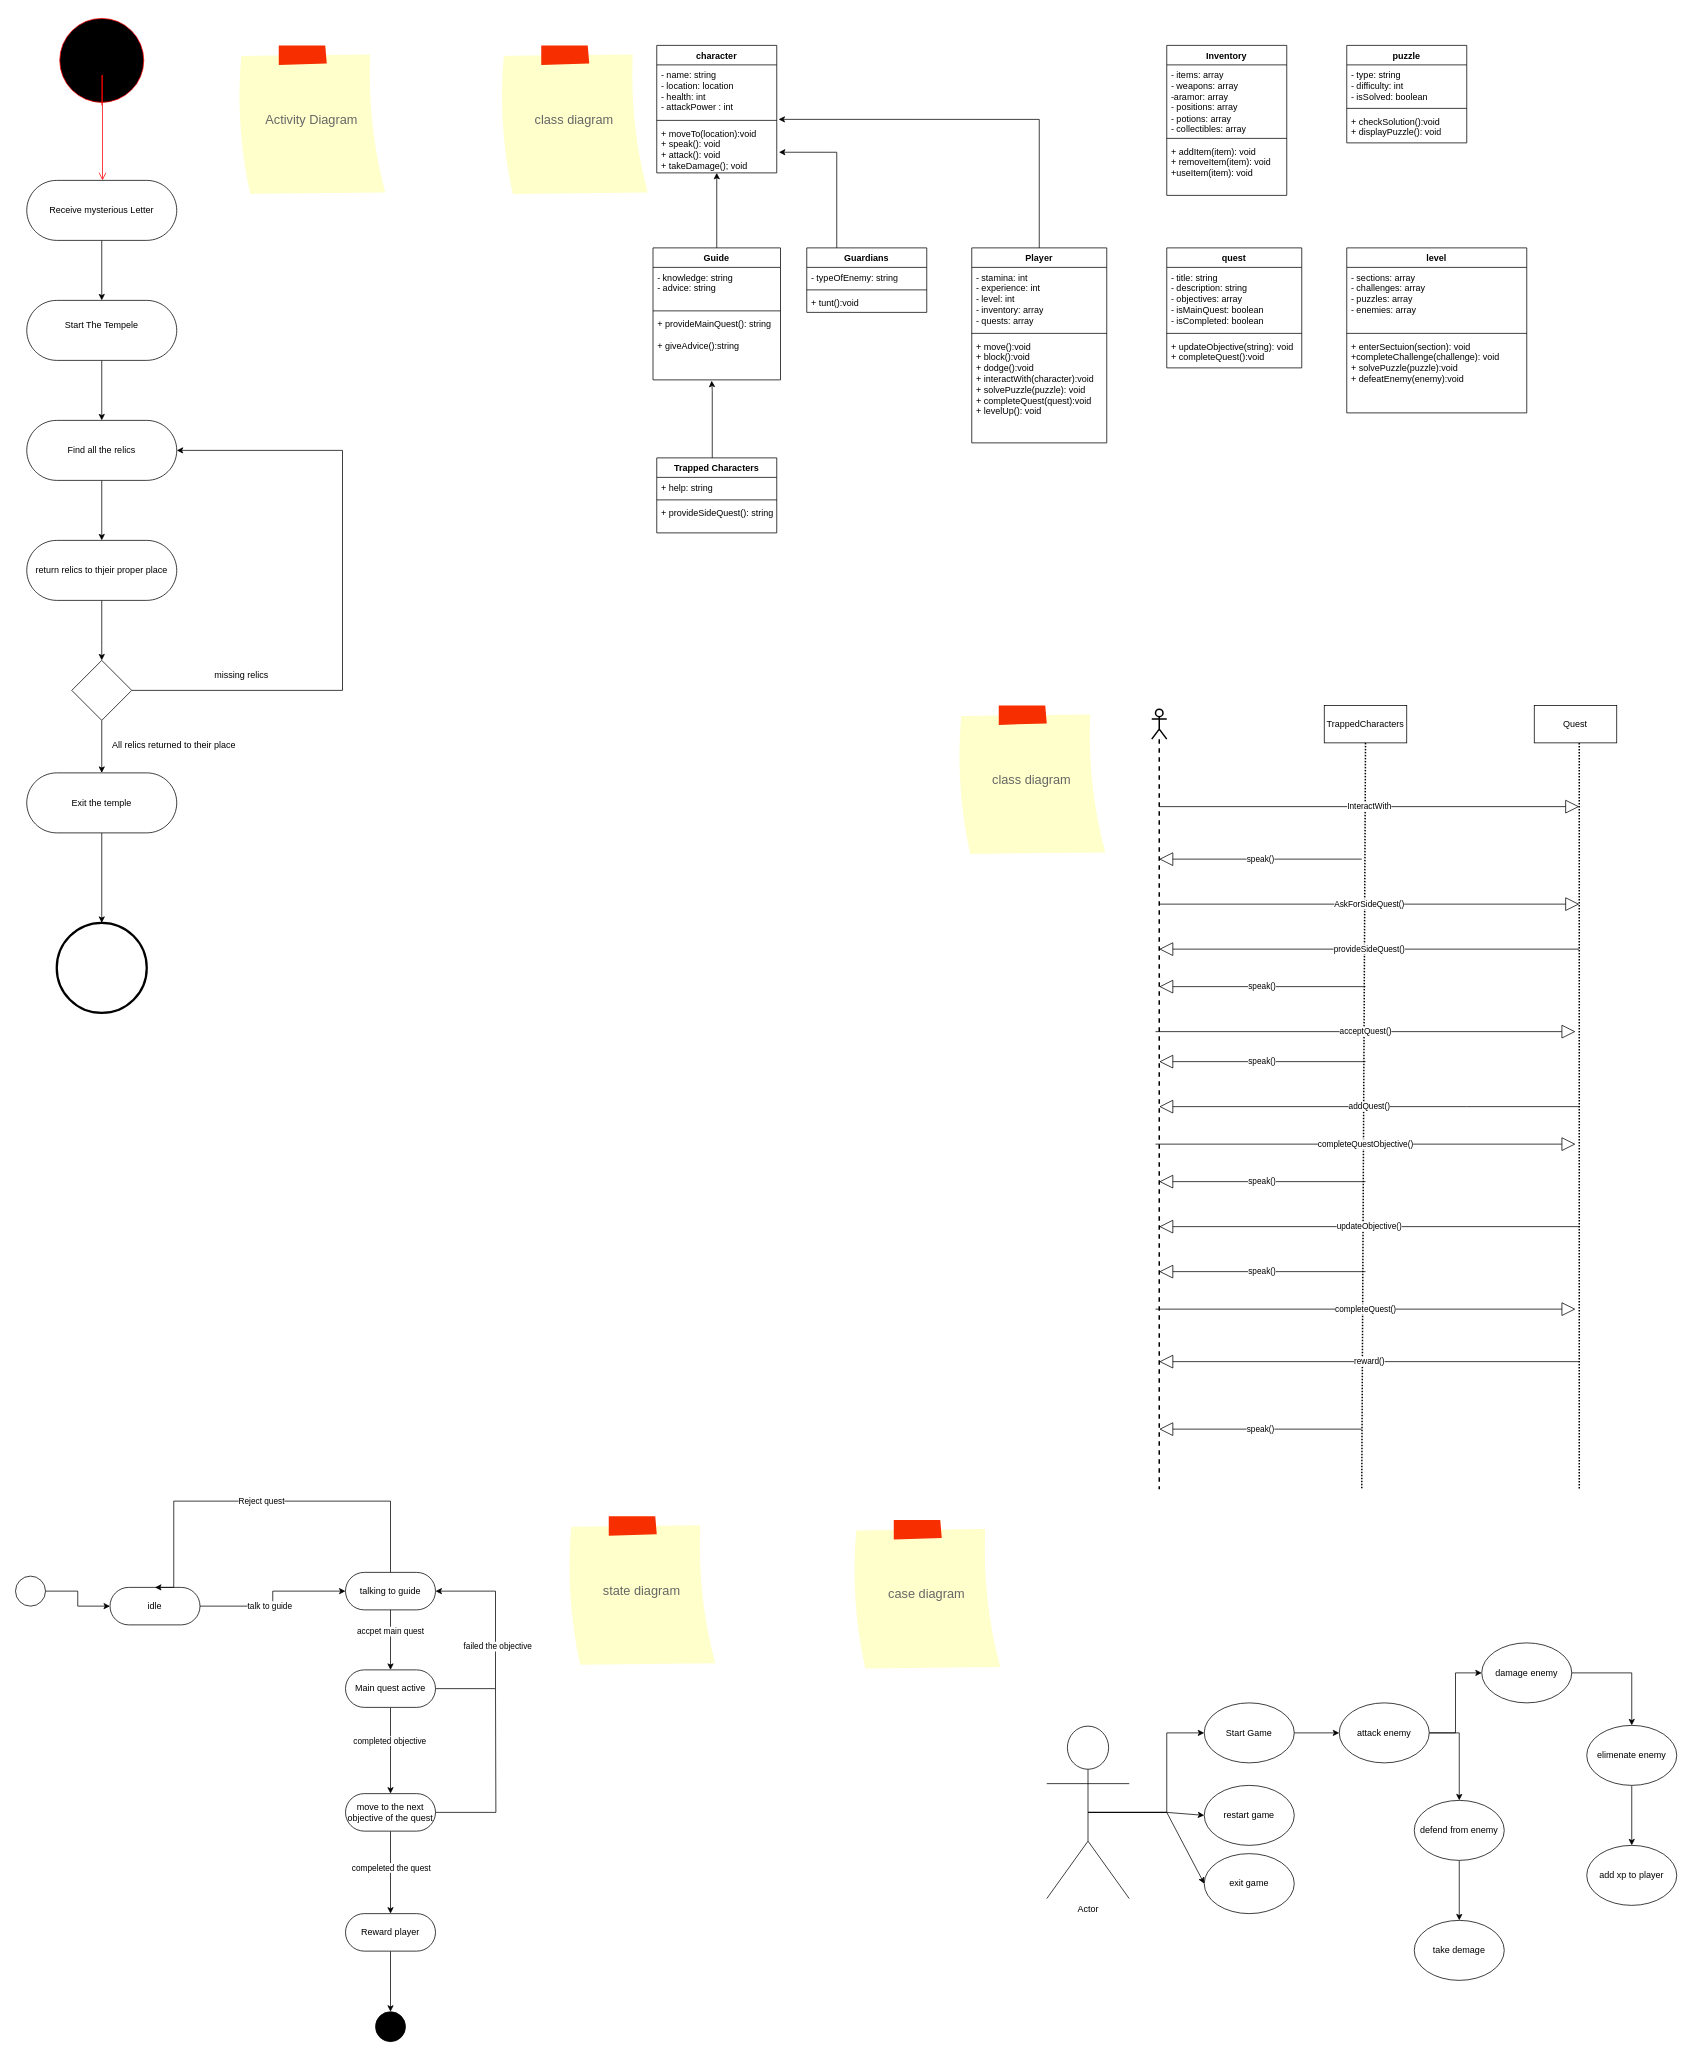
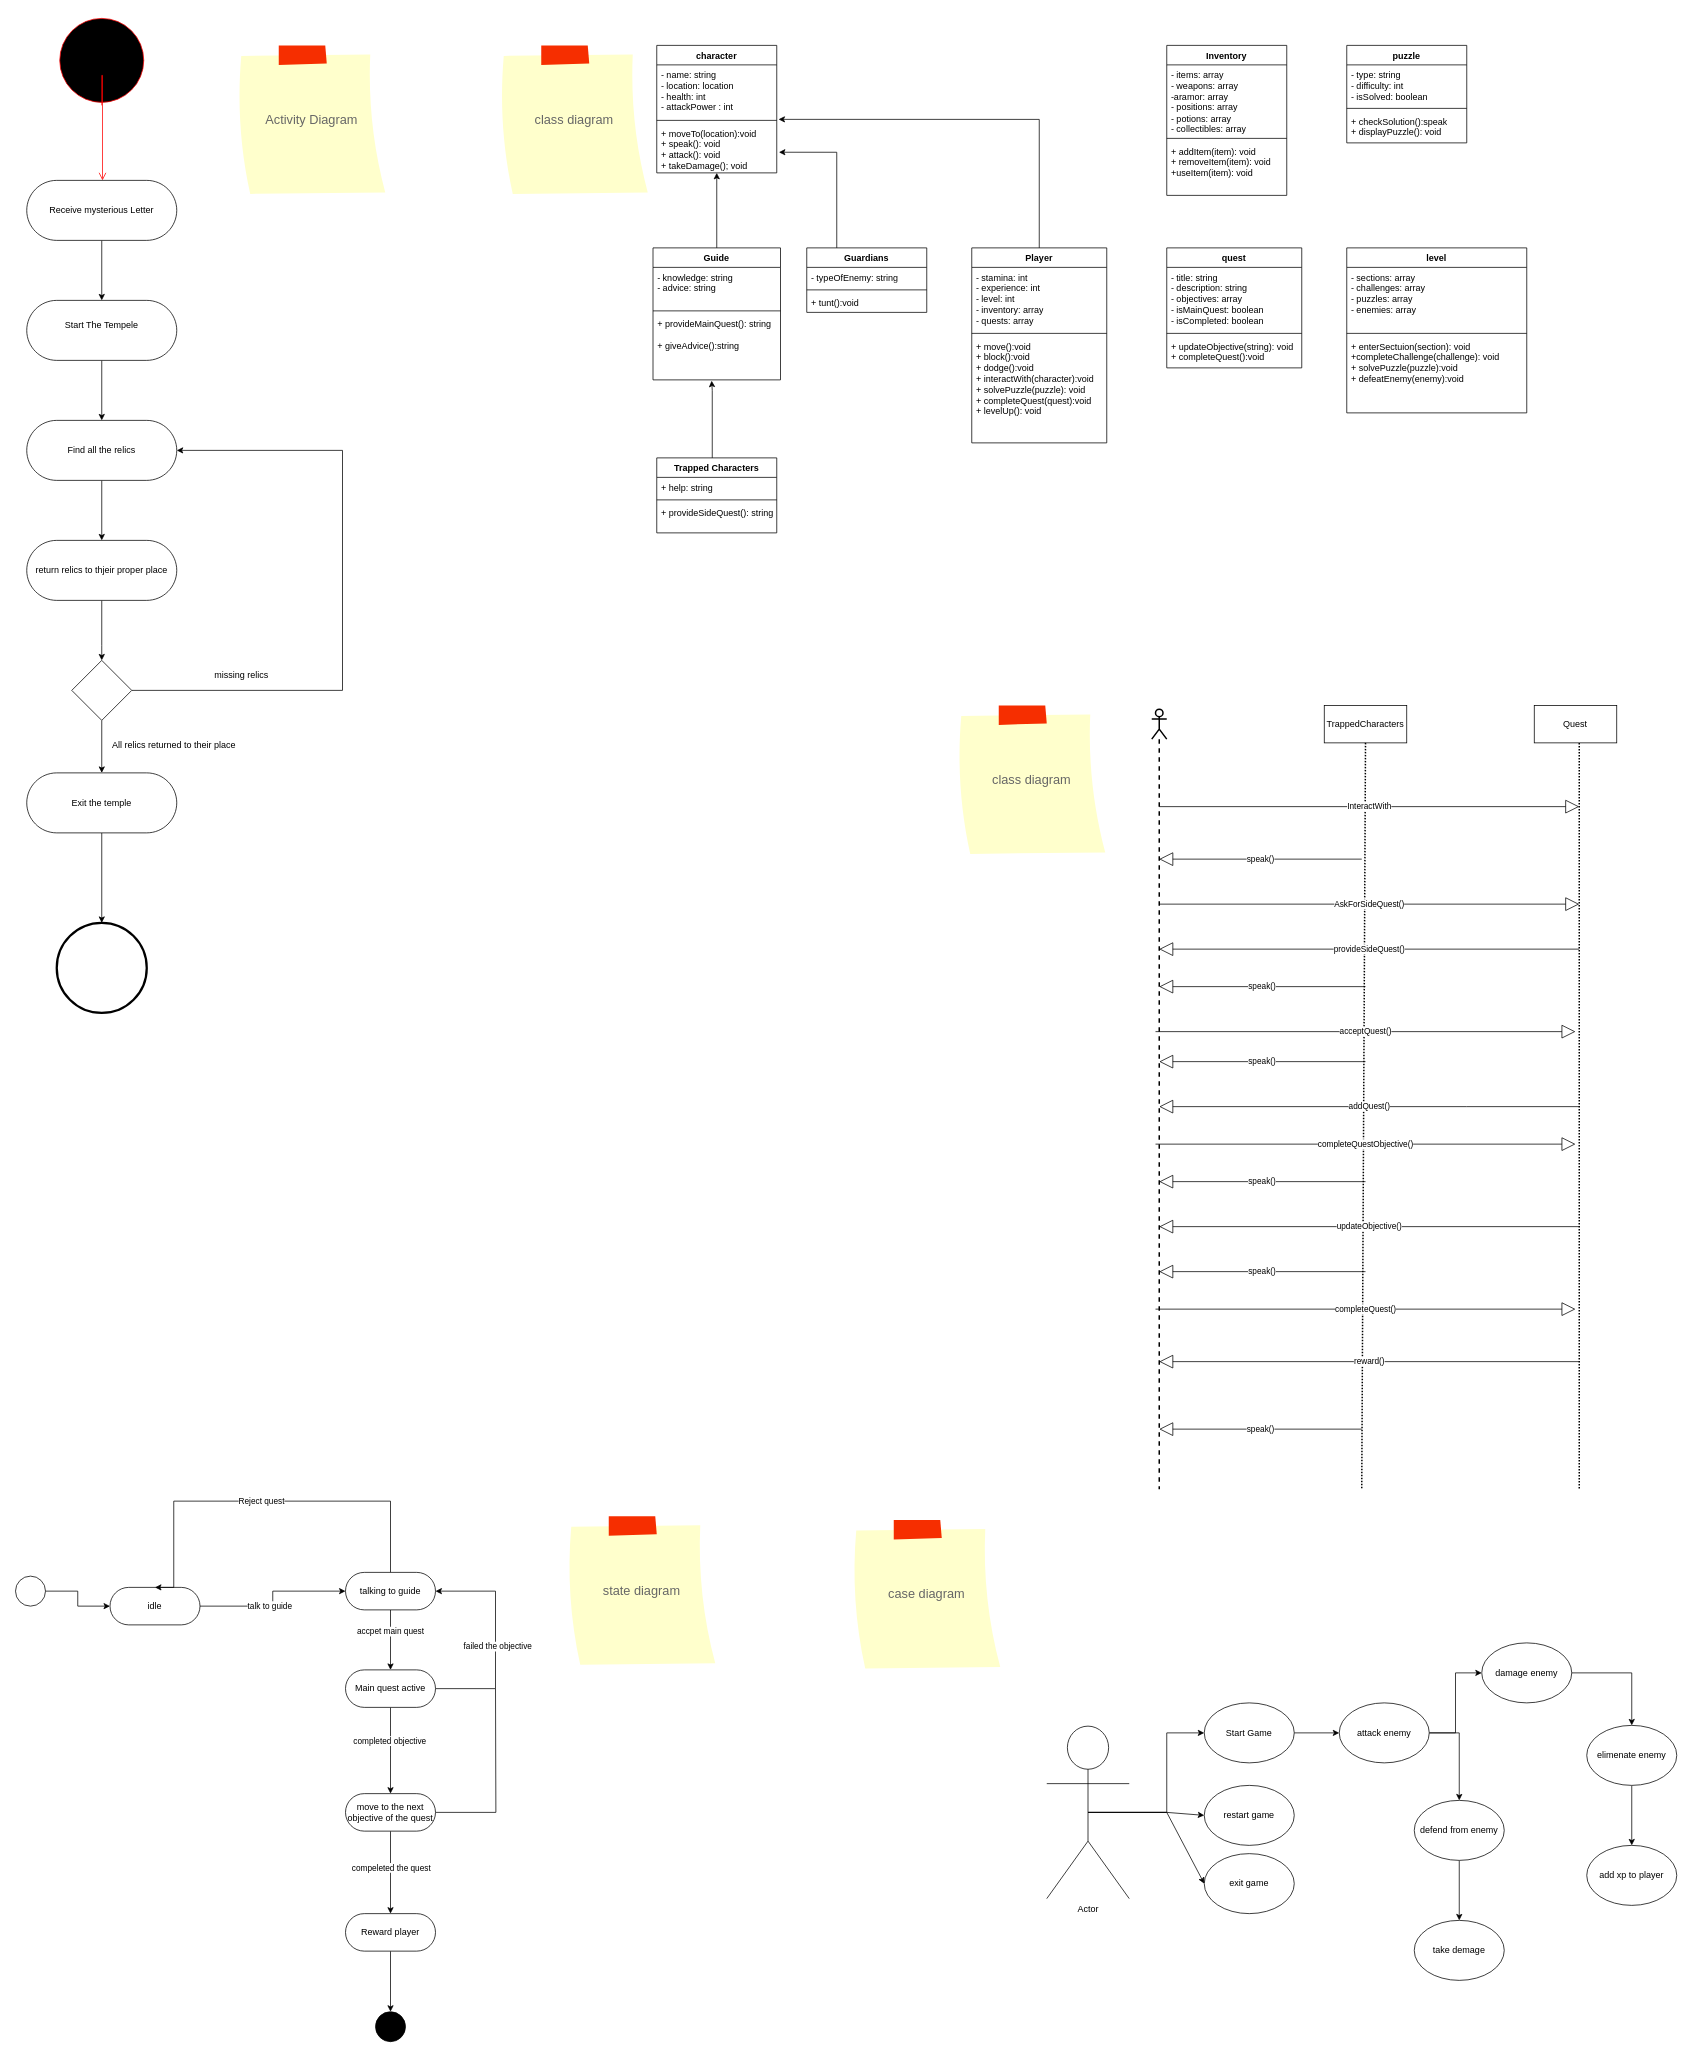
(1401, 127) -> (1404, 127)
